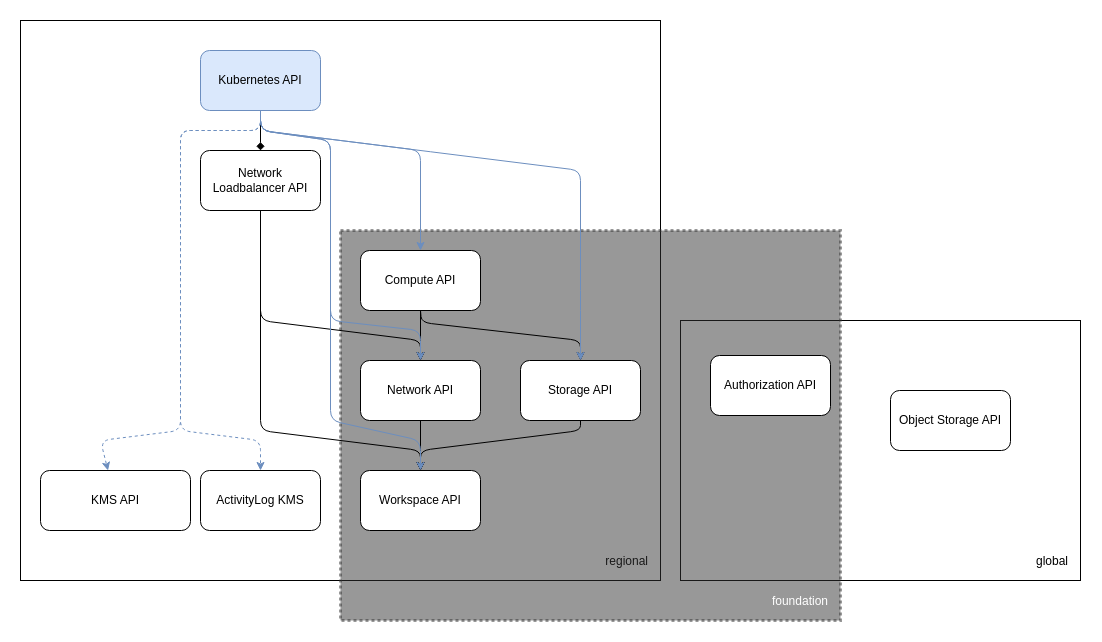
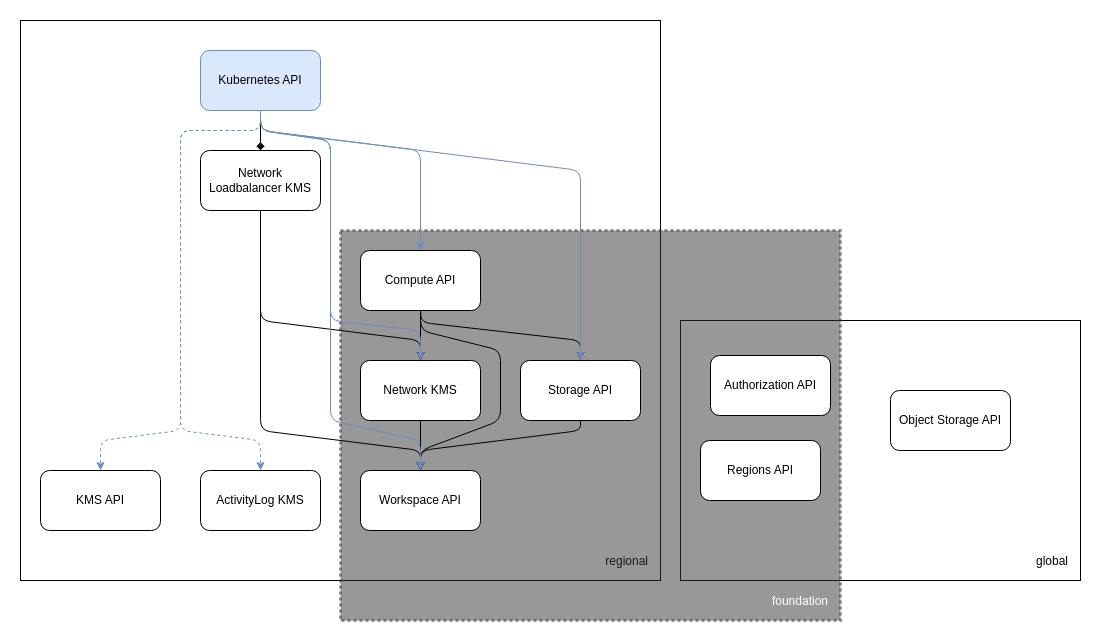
(261, 181) -> (261, 181)
none -> (501, 384)
(421, 391) -> (421, 391)
none -> (761, 471)
(116, 501) -> (101, 501)
